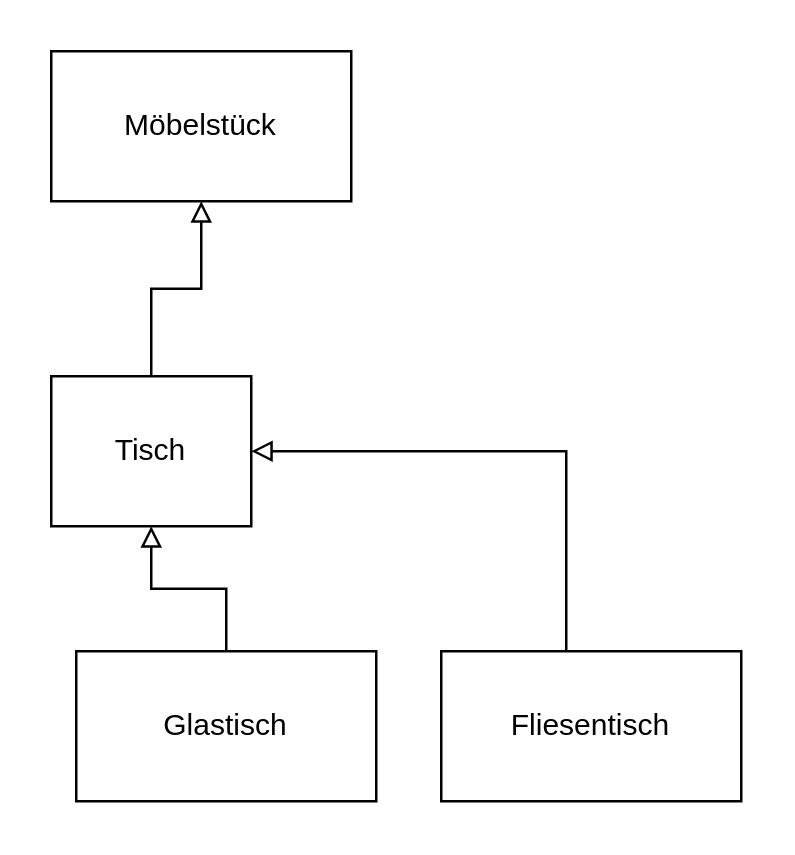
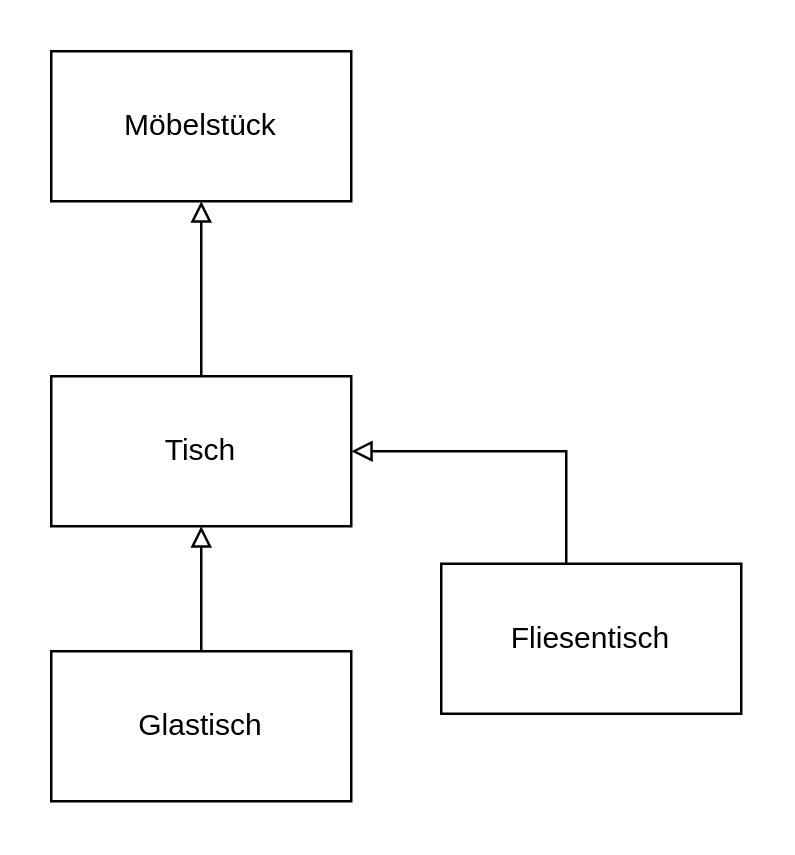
(151, 451) -> (201, 451)
(226, 726) -> (201, 726)
(591, 726) -> (591, 639)
